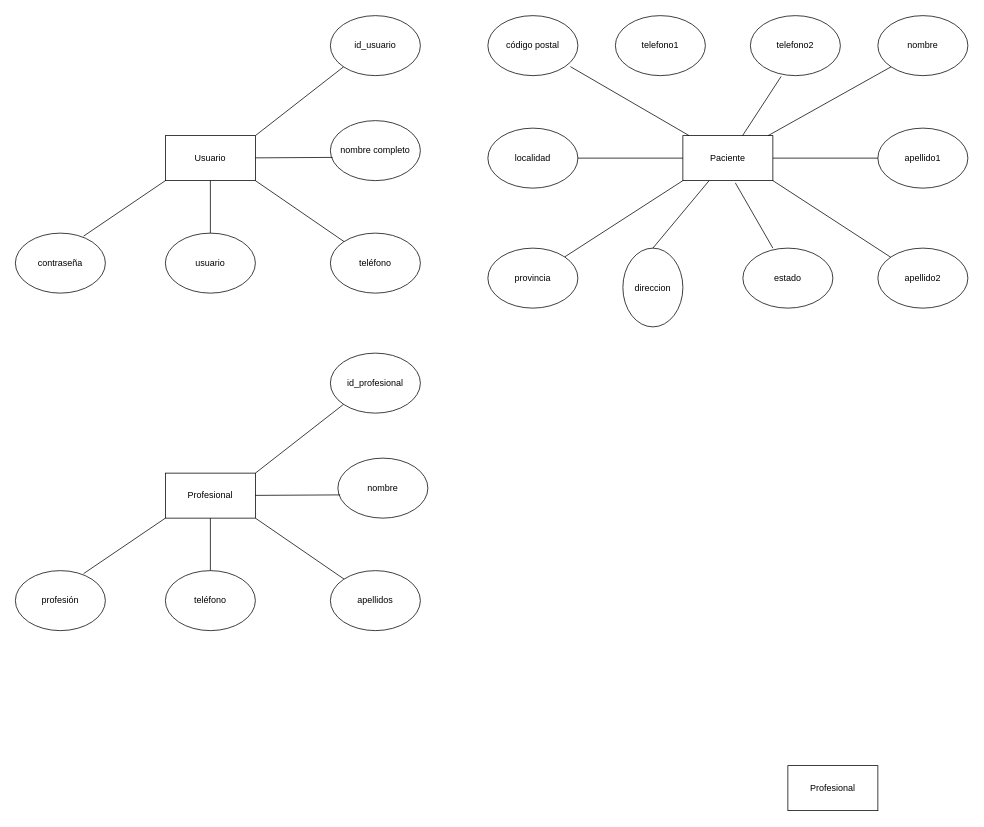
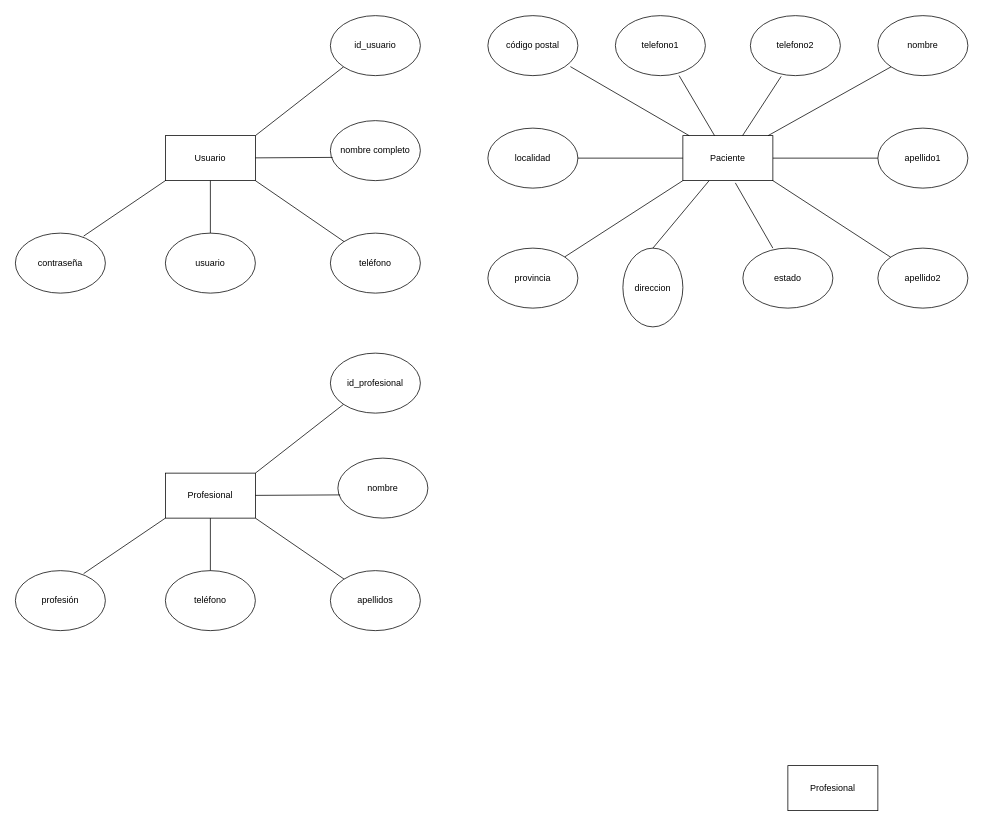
none -> (697, 106)
